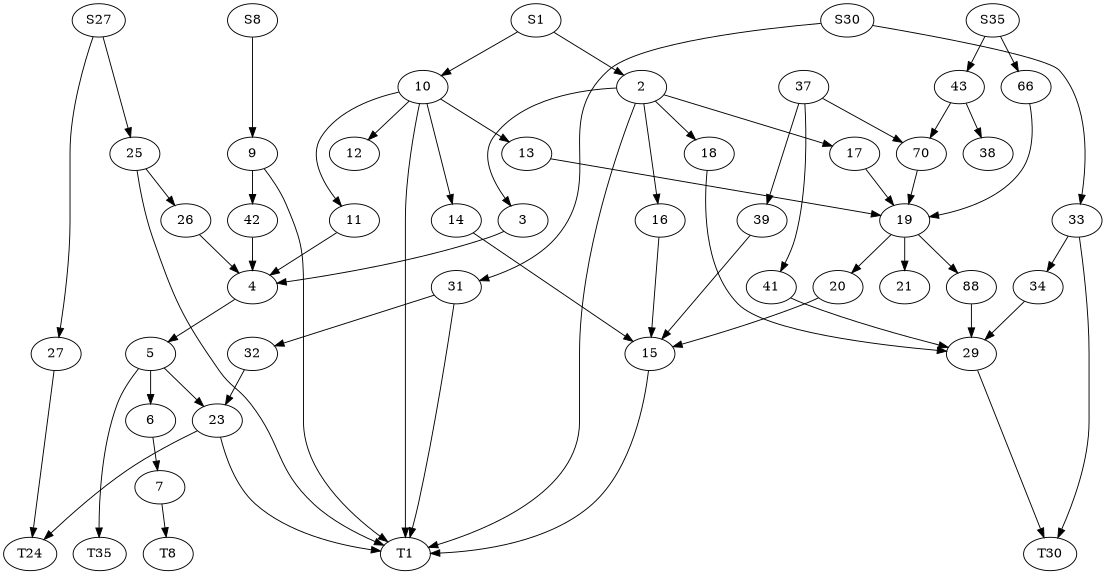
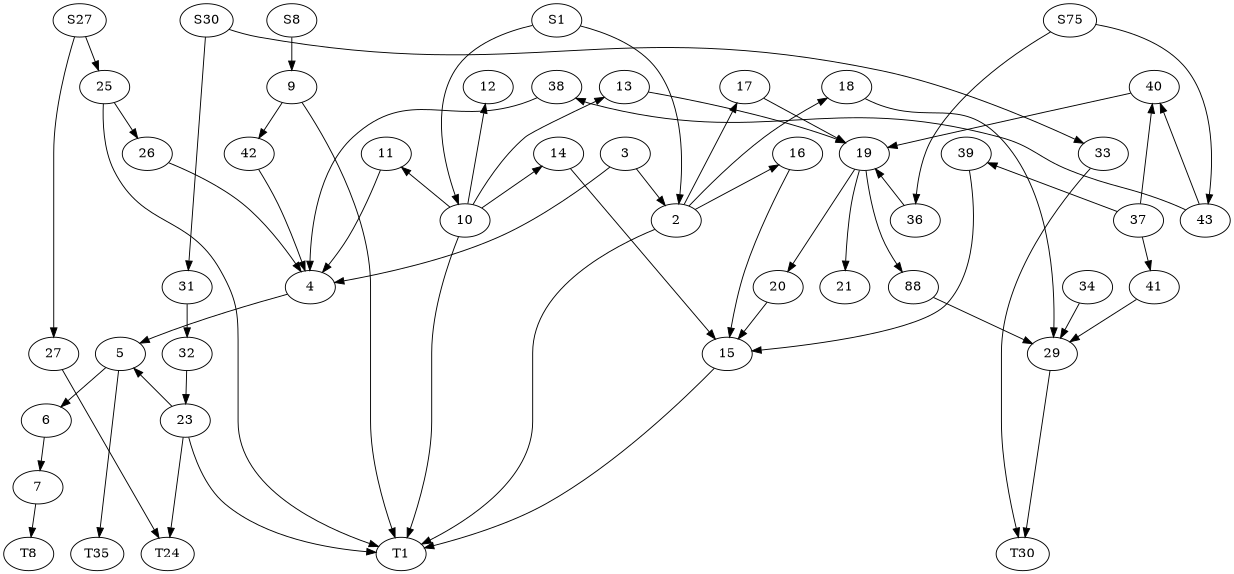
(993, 20) -> (1070, 20)
(1026, 87) -> (915, 220)
(519, 114) -> (648, 183)
none -> (377, 120)
(921, 154) -> (1154, 87)
(1060, 250) -> none
(181, 384) -> (156, 391)
(436, 416) -> none
